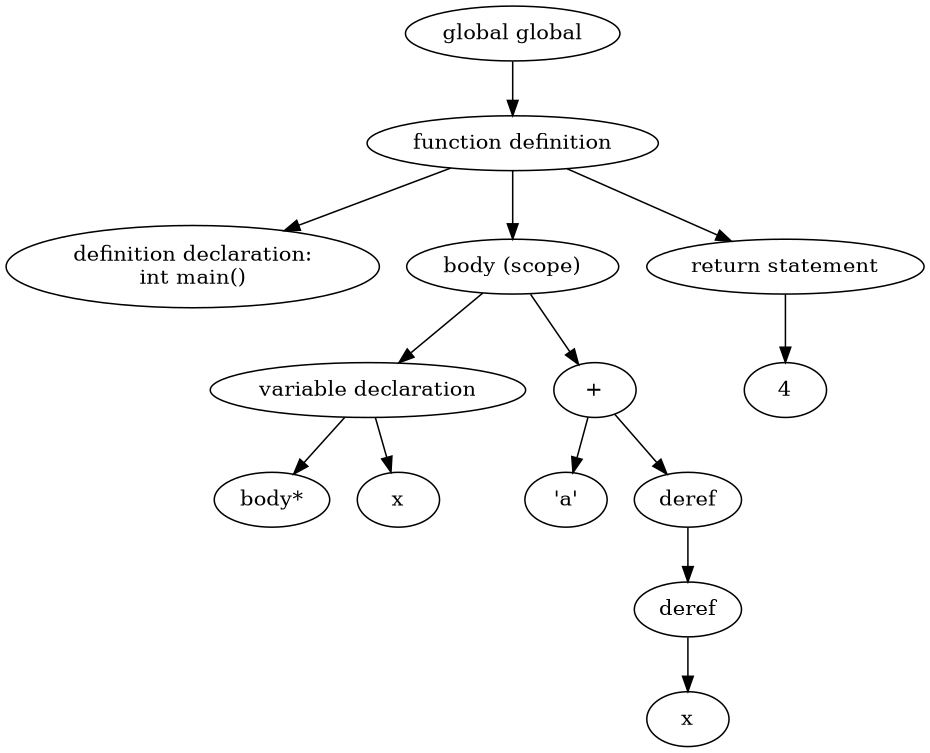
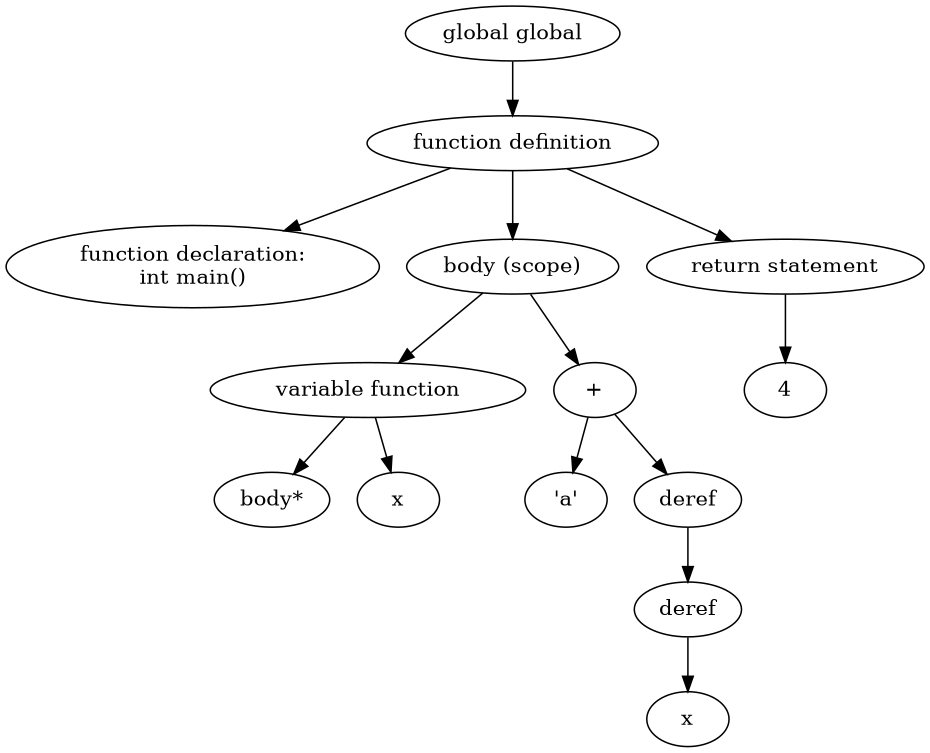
(193, 267) -> (193, 267)
(368, 390) -> (368, 390)
